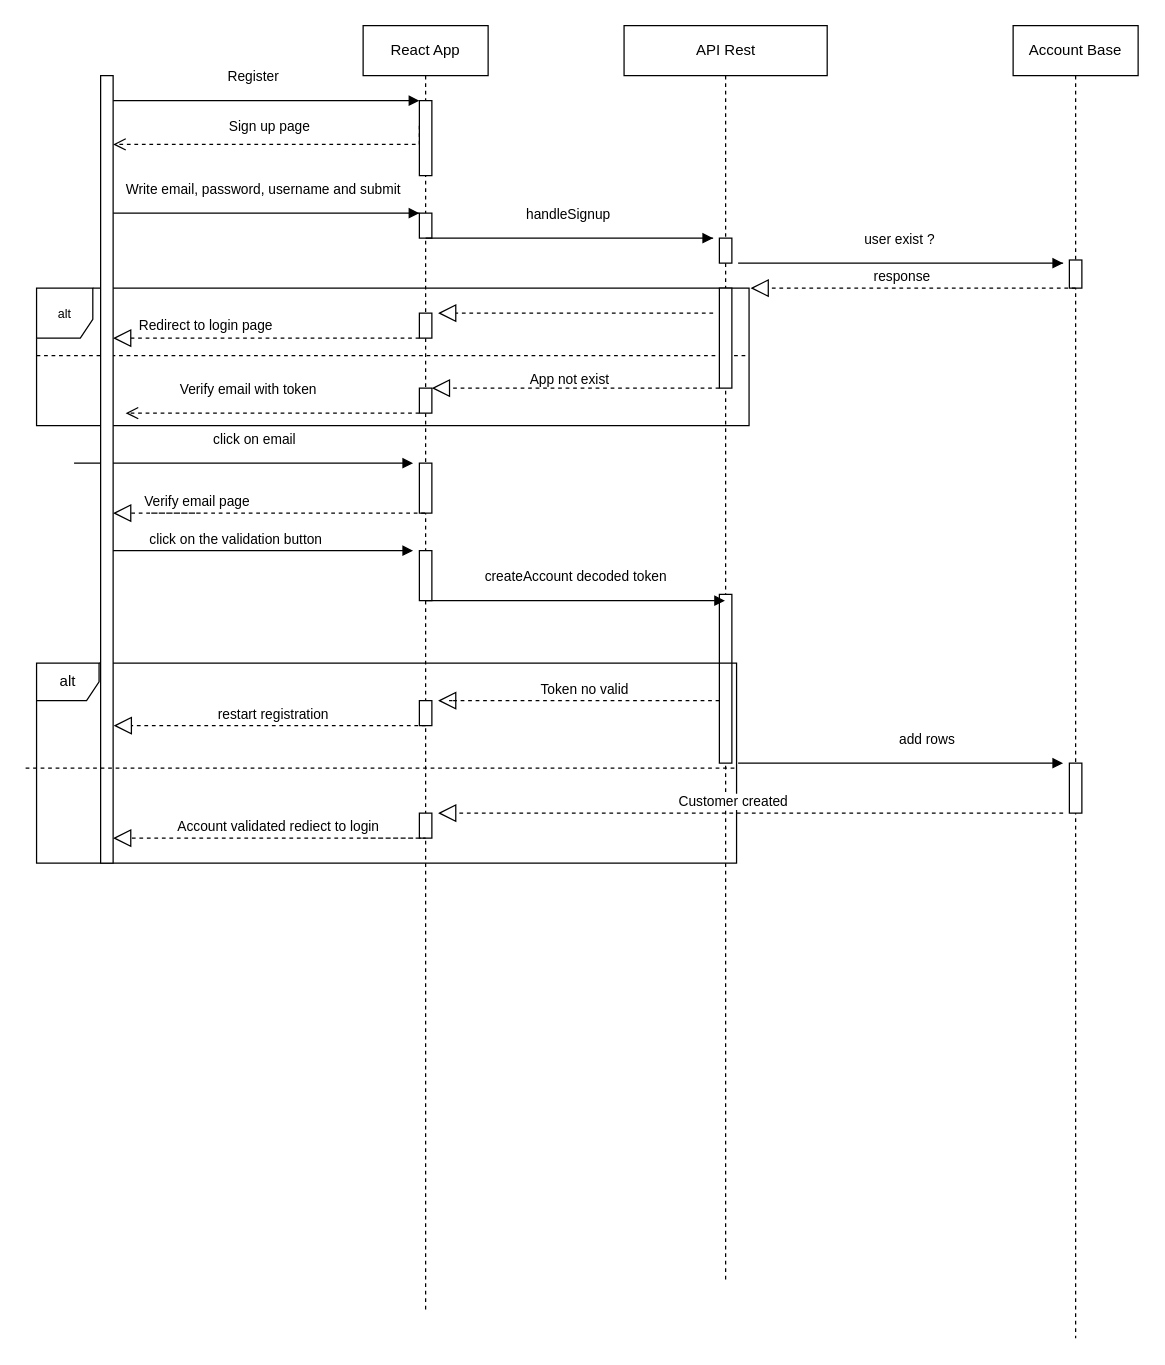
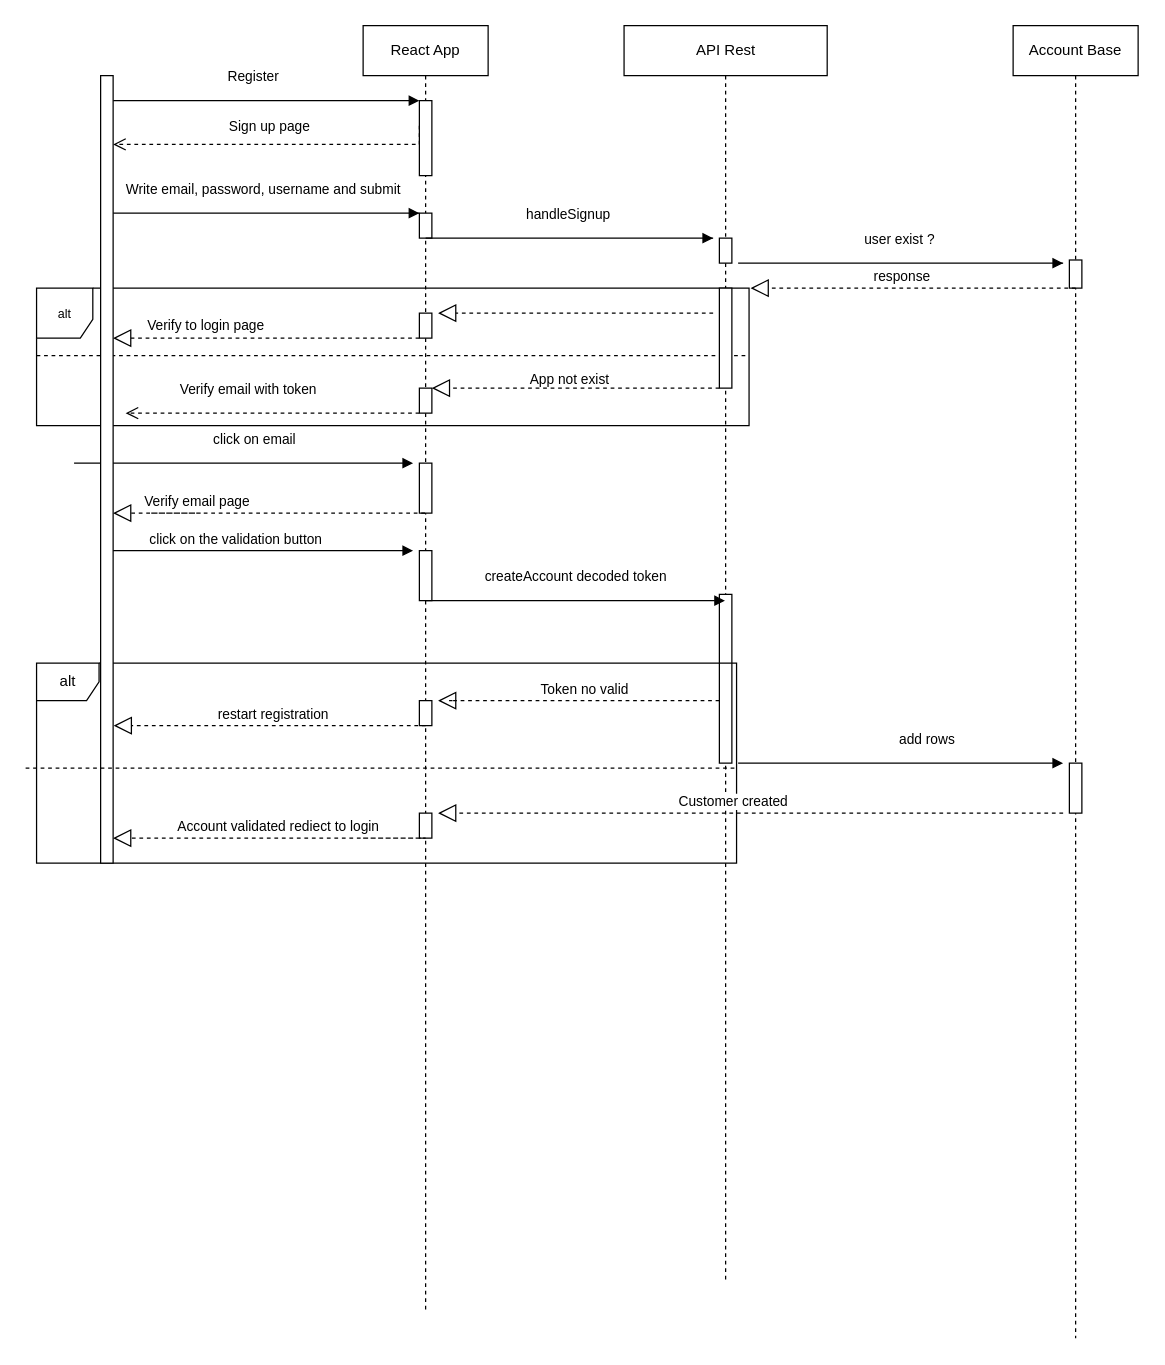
(206, 326) -> (206, 326)
